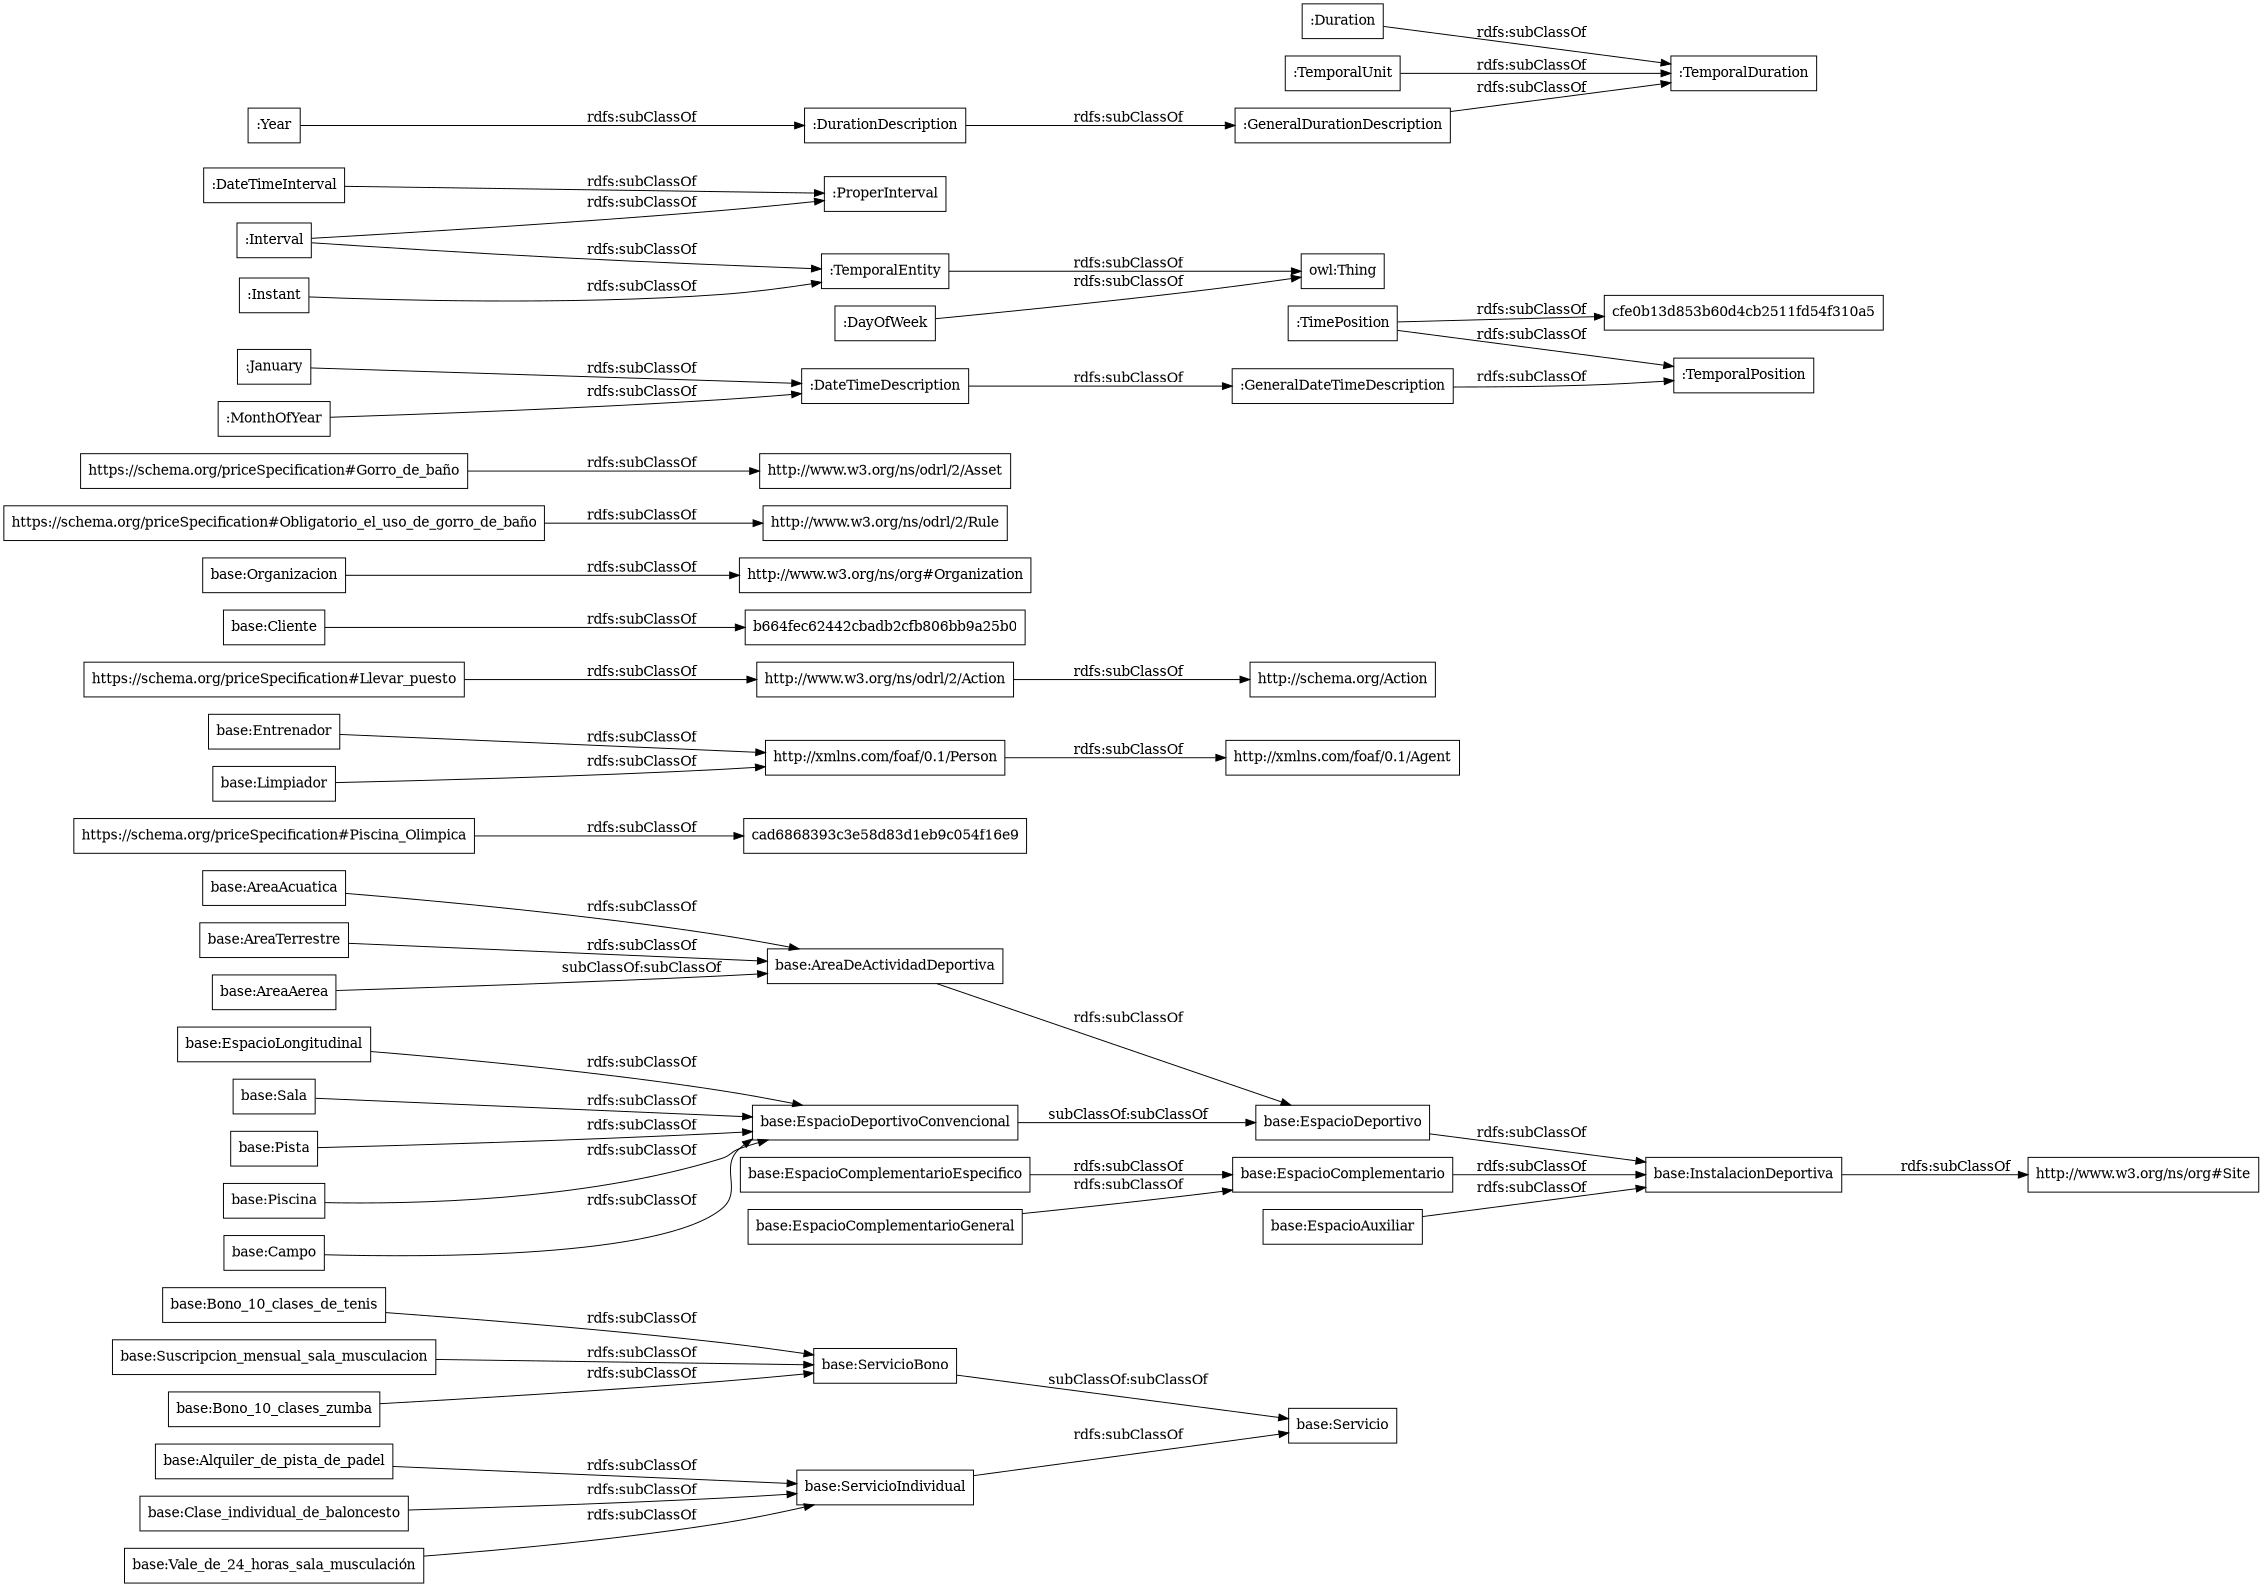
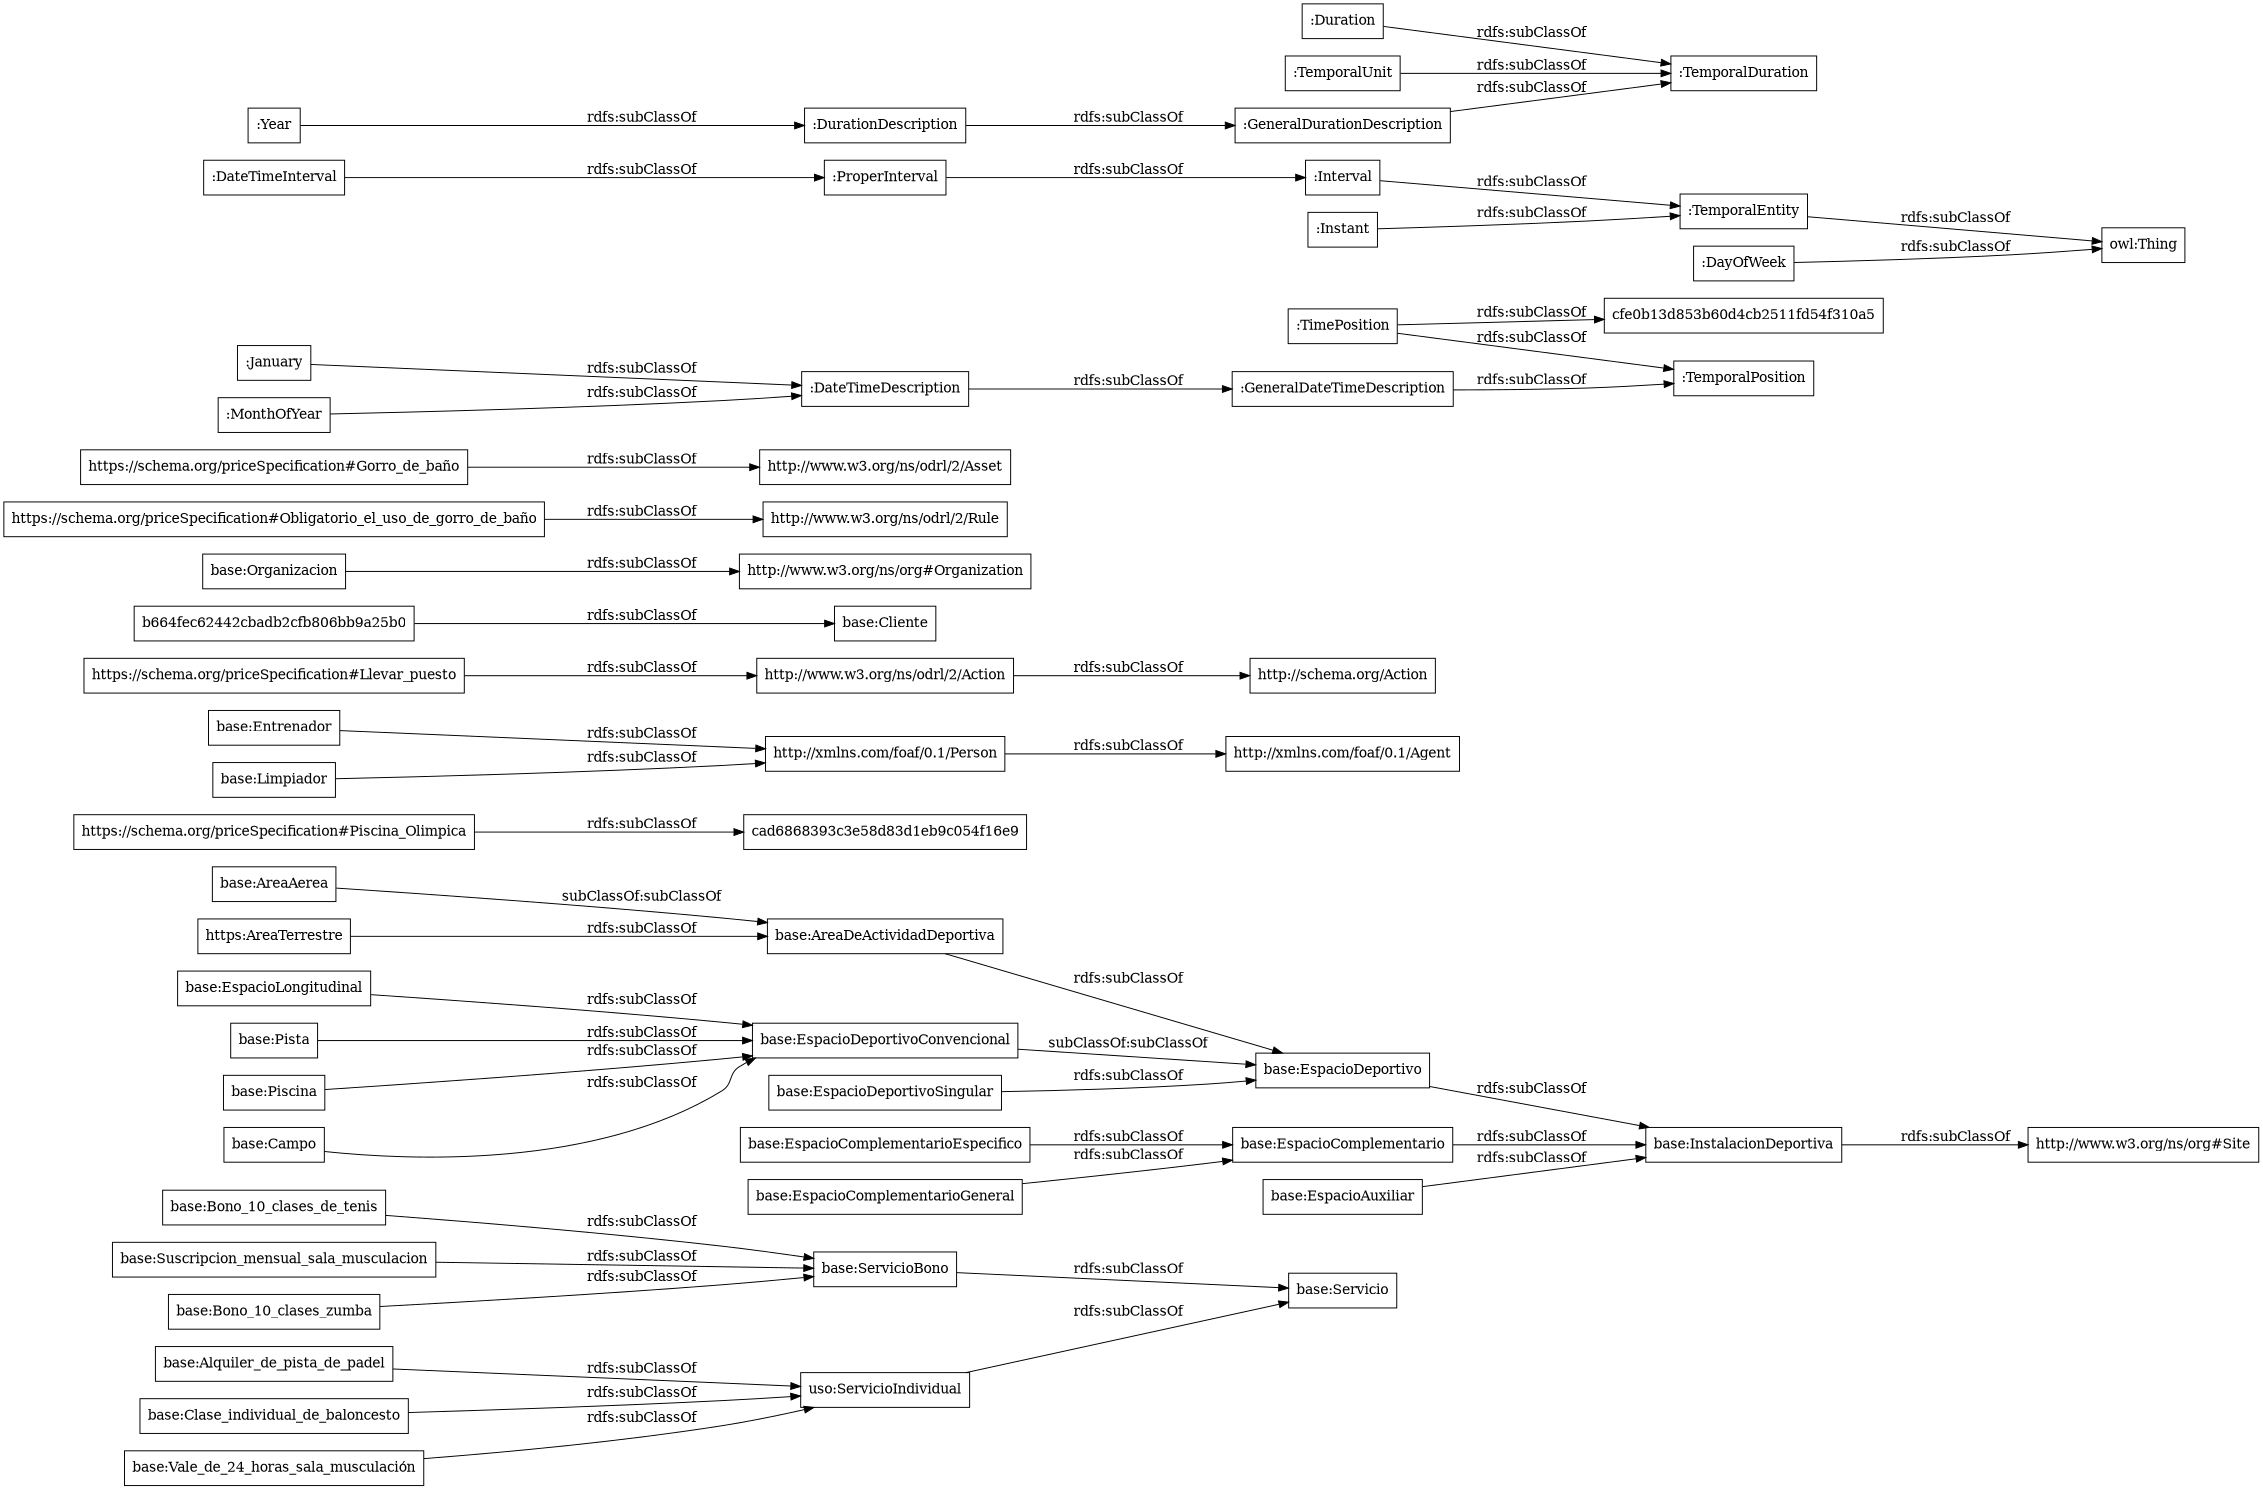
(563, 223) -> (1121, 178)
(530, 627) -> (620, 624)
(274, 888) -> none
(274, 940) -> (274, 936)
none -> (885, 1093)
(274, 1097) -> none
(1128, 1381) -> (1128, 1270)
(885, 1487) -> (885, 1390)
